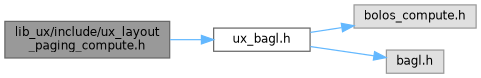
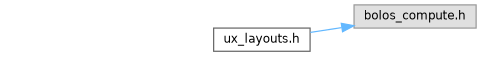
(87, 40) -> none
(262, 40) -> (262, 40)
(415, 62) -> none
